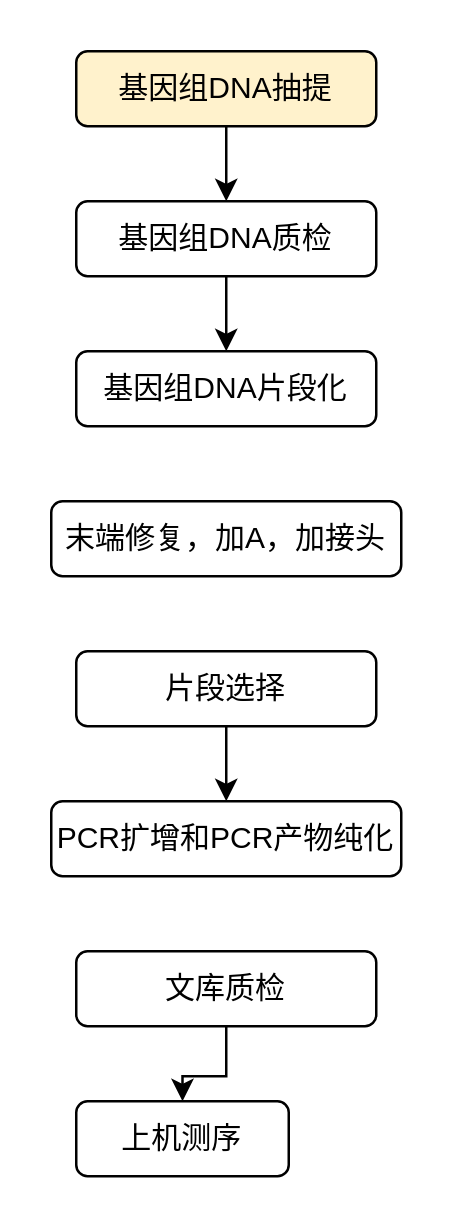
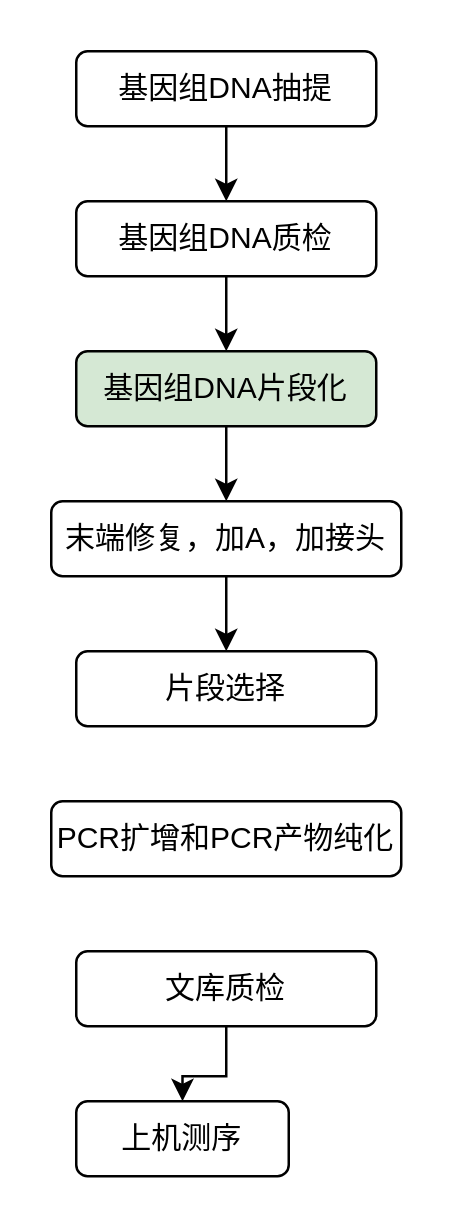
(226, 89) -> (226, 89)
(226, 389) -> (226, 389)
none -> (226, 472)
none -> (226, 622)
(226, 772) -> none
